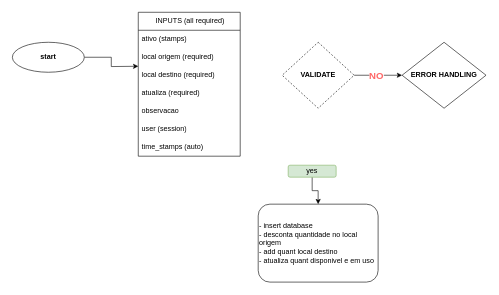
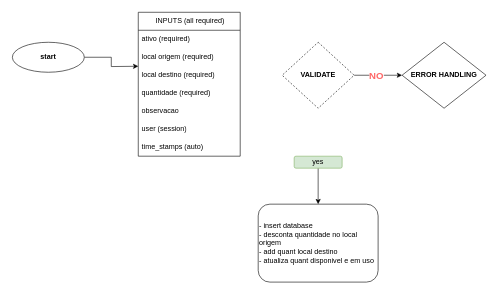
(169, 39) -> (172, 39)
(176, 93) -> (181, 93)
(312, 171) -> (318, 162)
